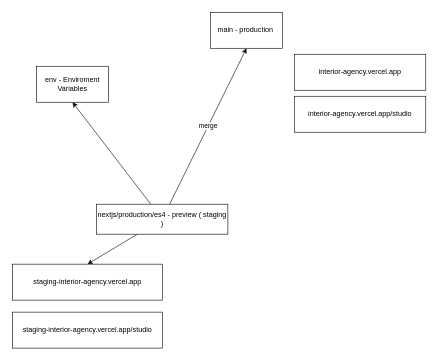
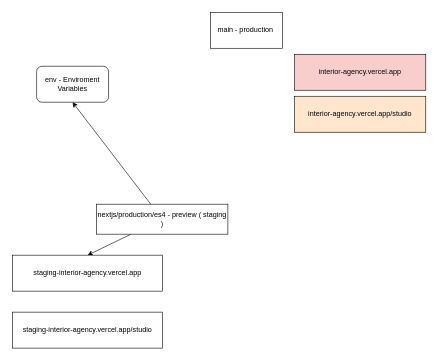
(360, 72) -> (360, 72)
(72, 84) -> (72, 84)
(360, 114) -> (360, 114)
(201, 140) -> none
(87, 282) -> (87, 273)
